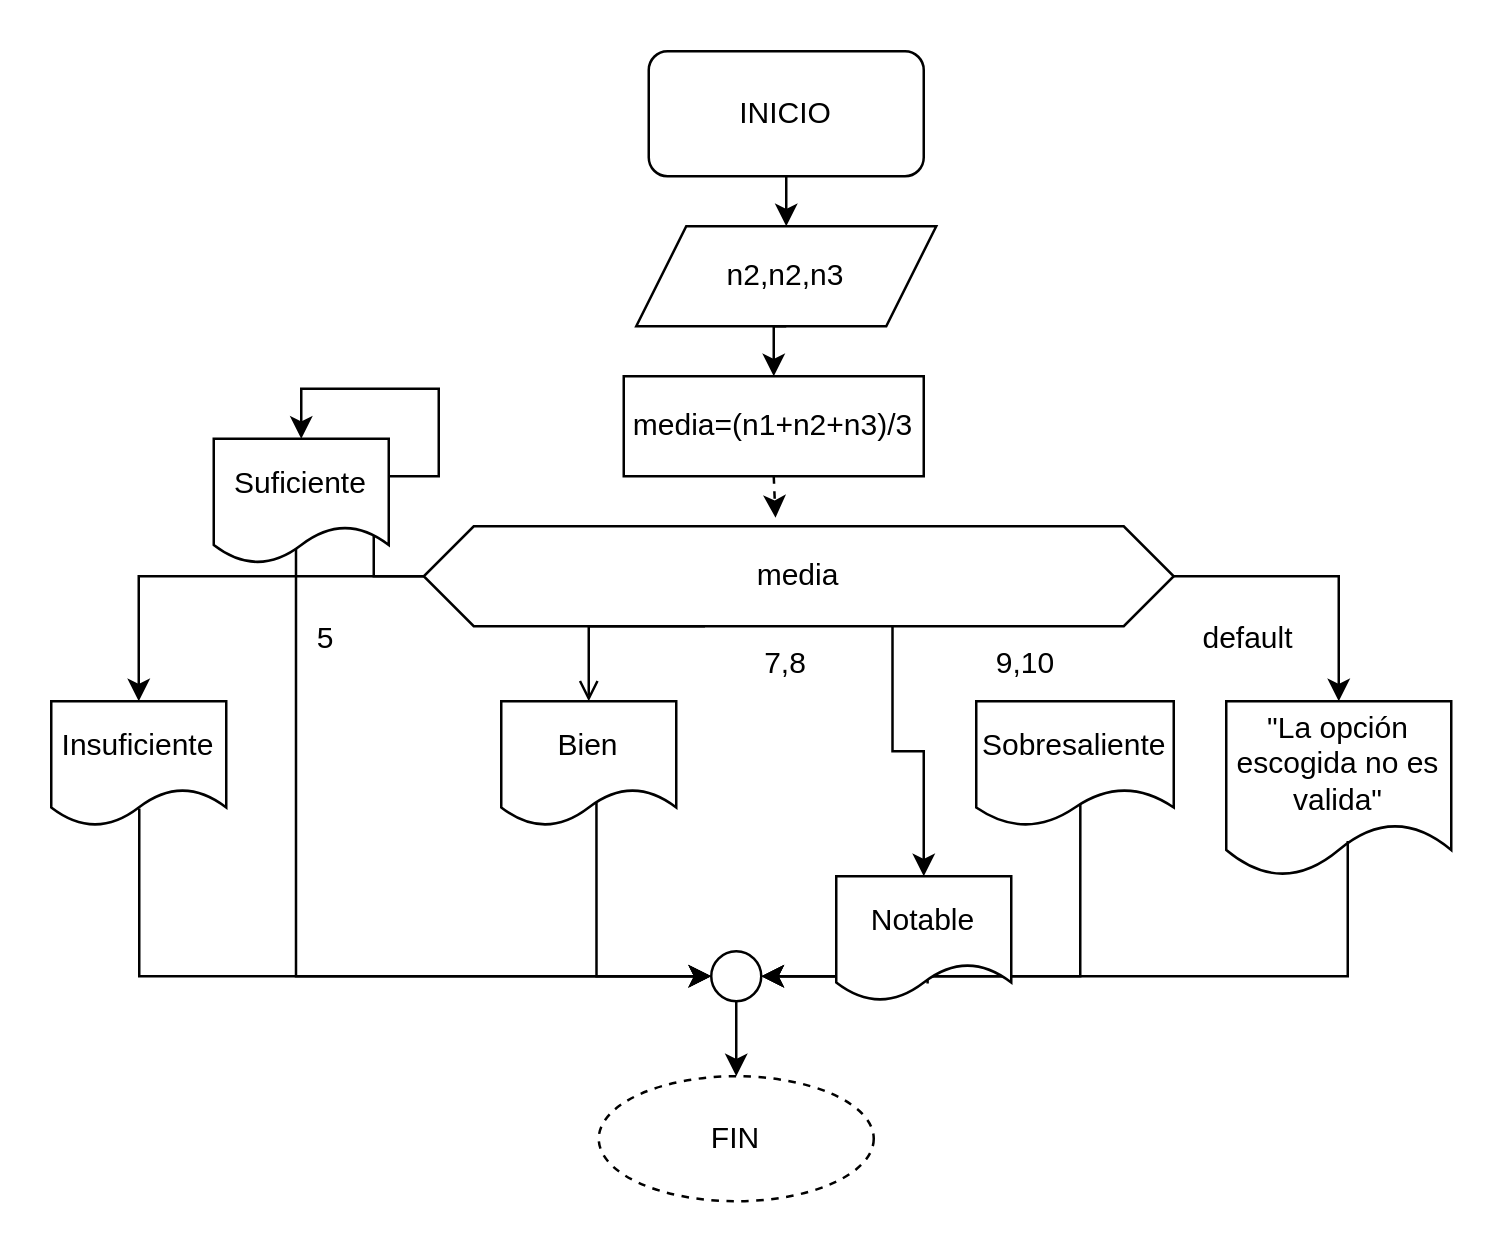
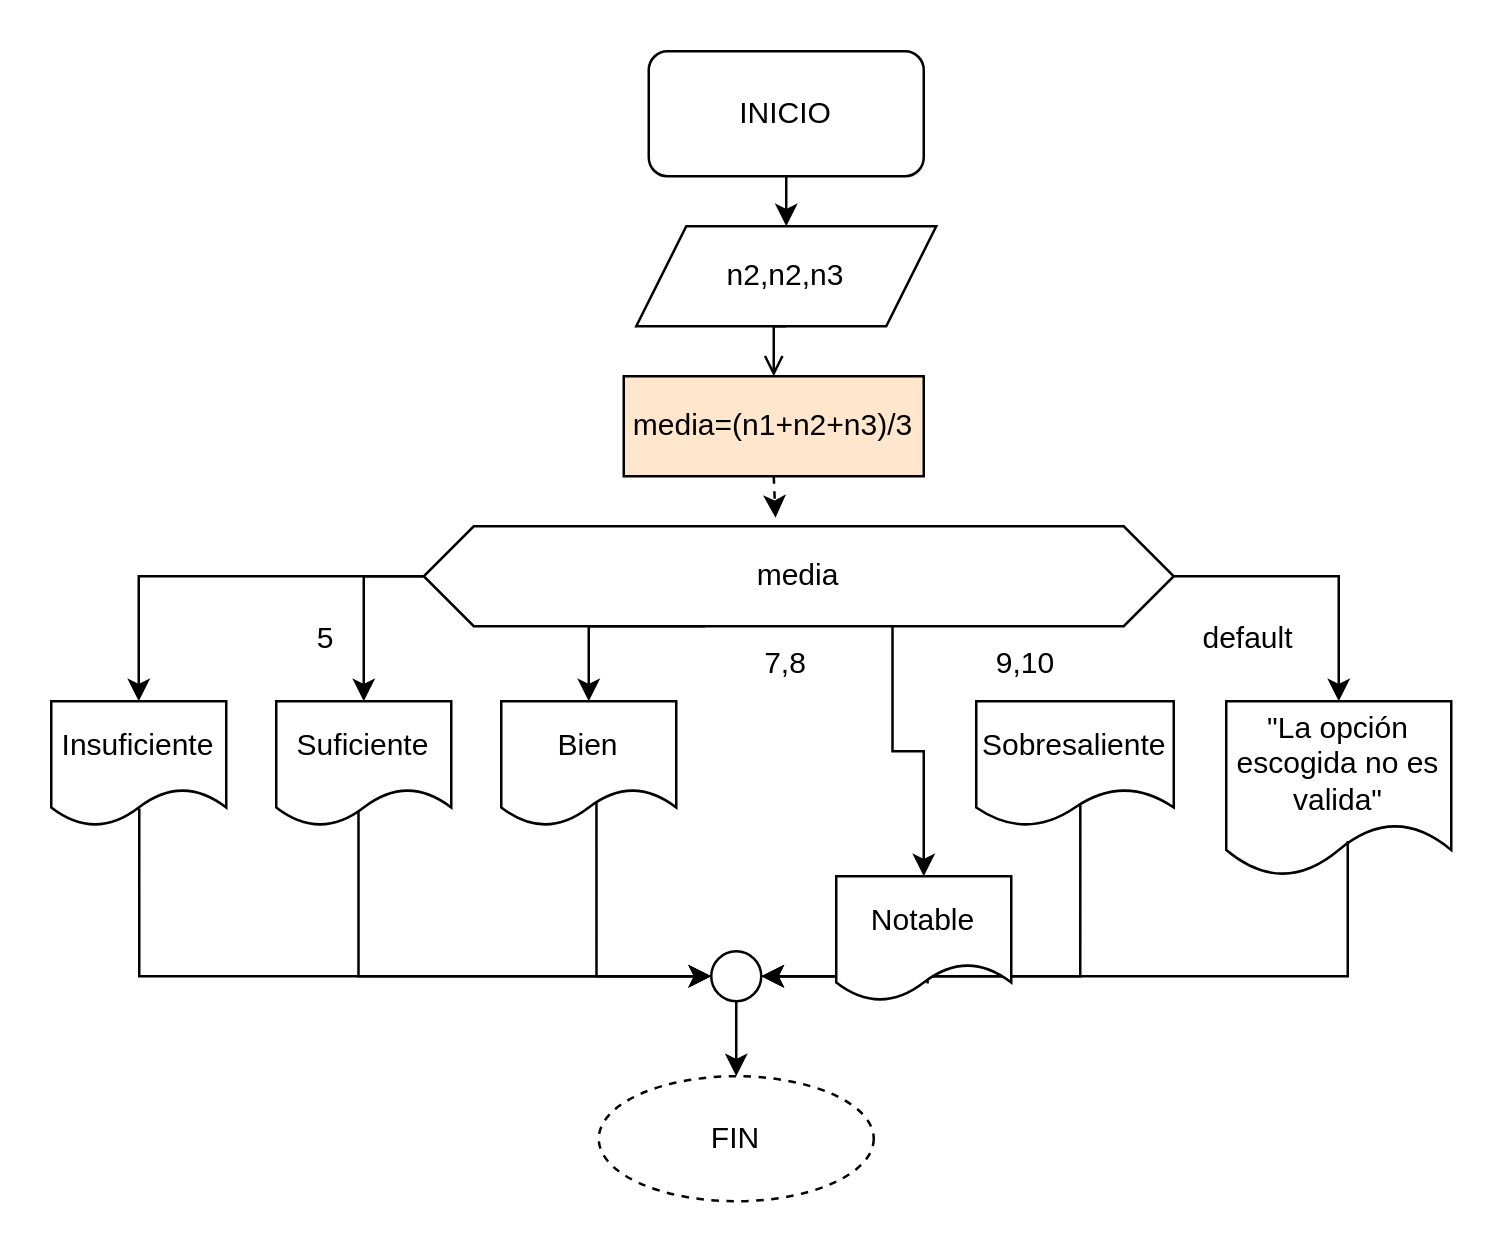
(774, 358) -> (774, 362)
(774, 426) -> (774, 426)
(301, 501) -> (364, 764)
(589, 687) -> (589, 683)
